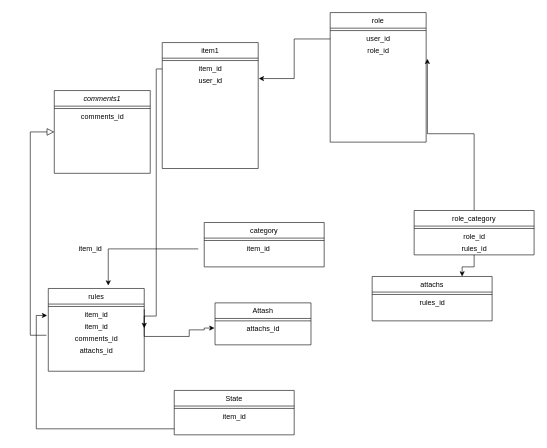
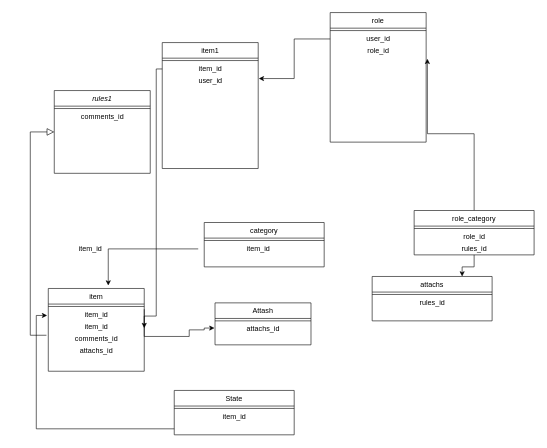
(102, 98) -> (102, 98)
(96, 296) -> (96, 296)
